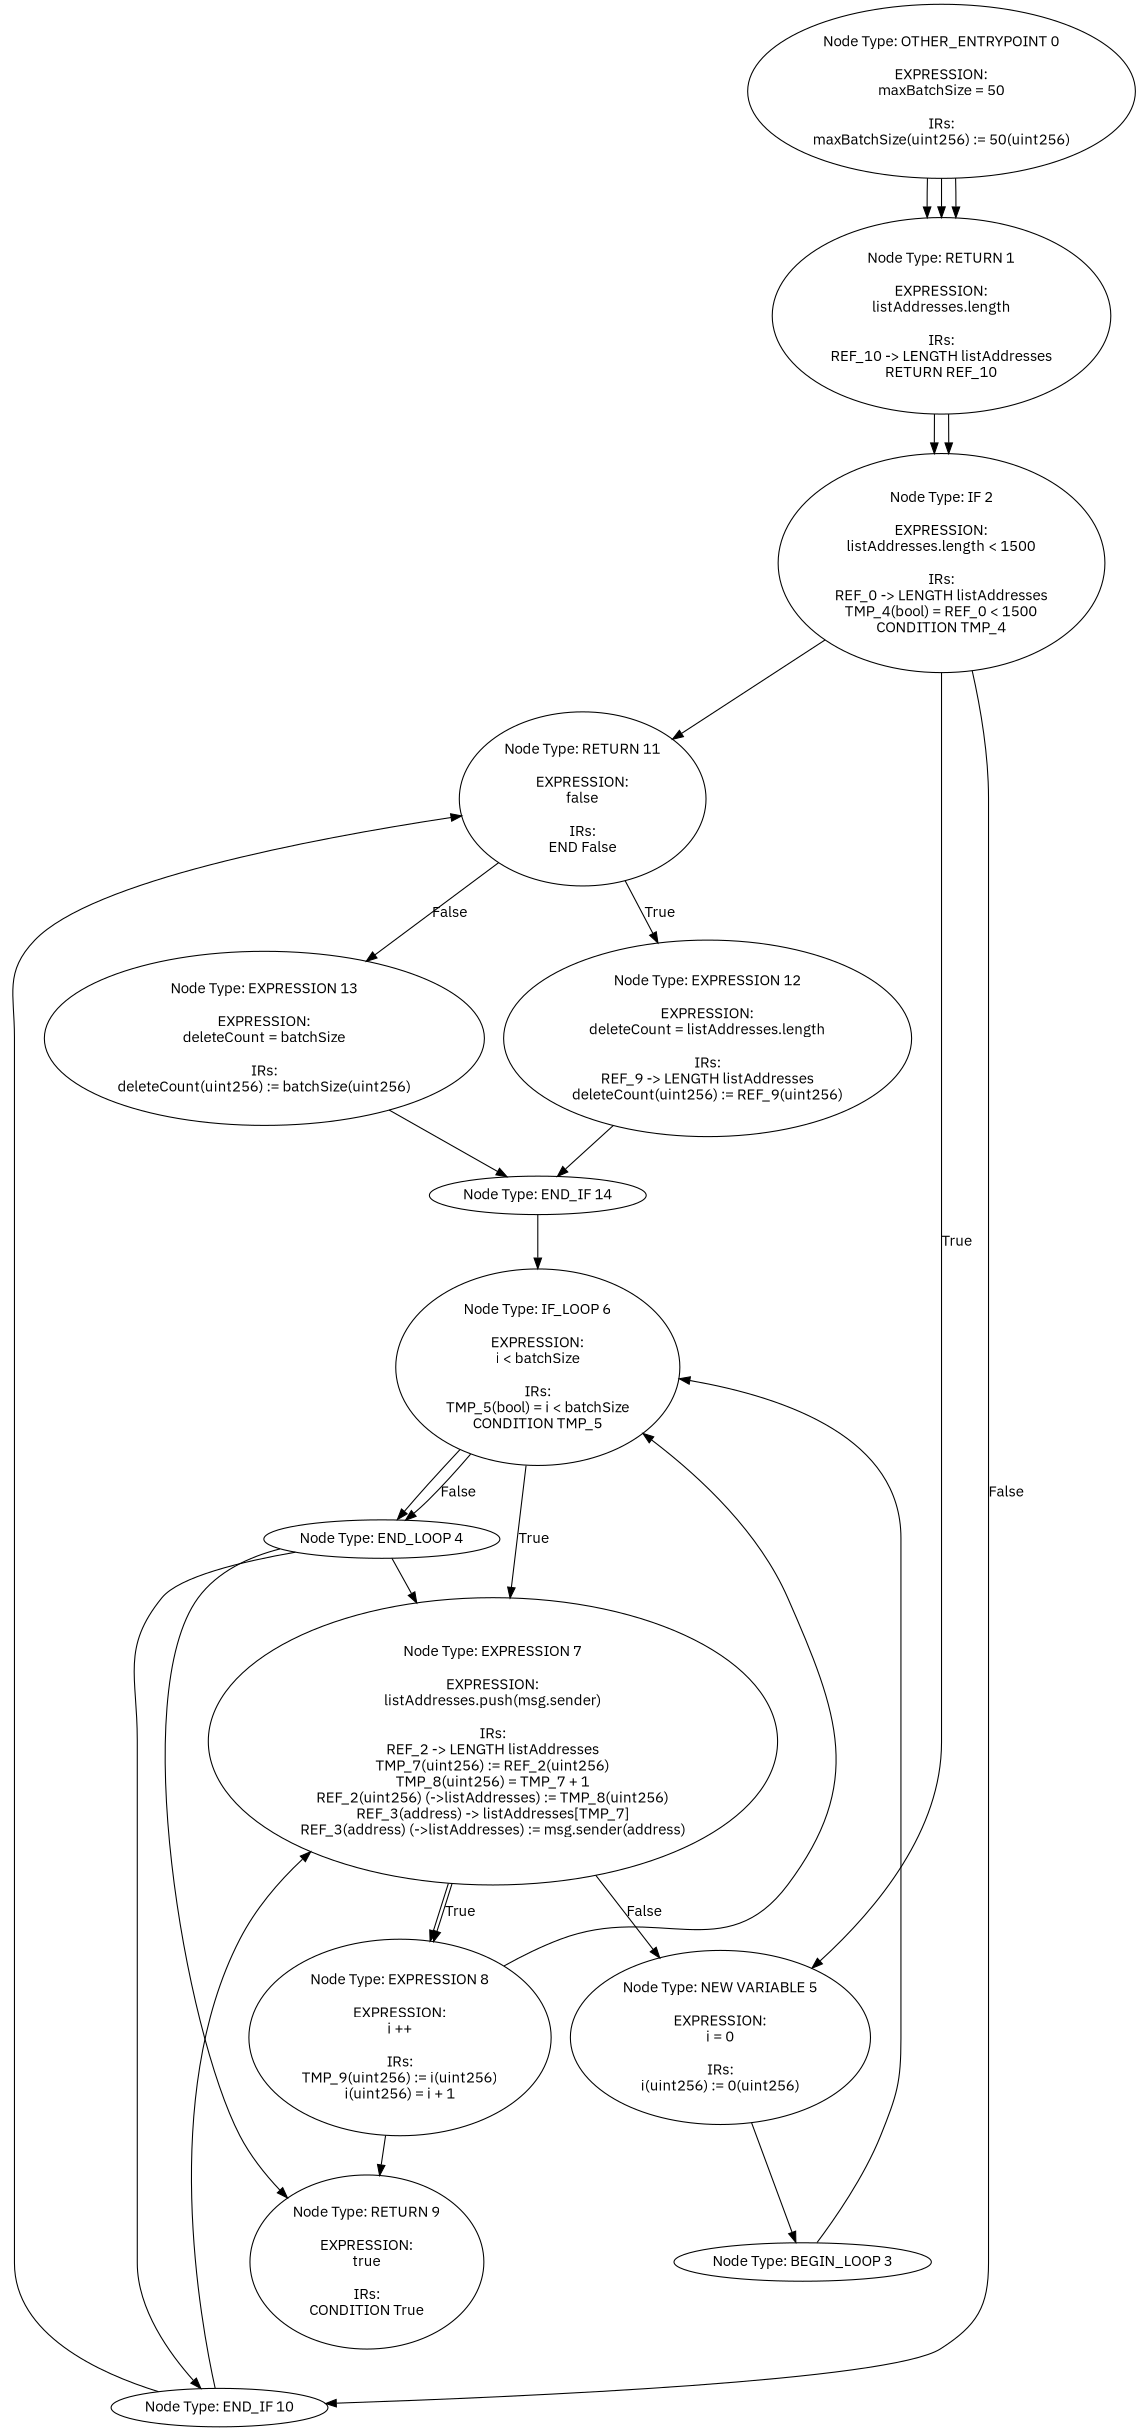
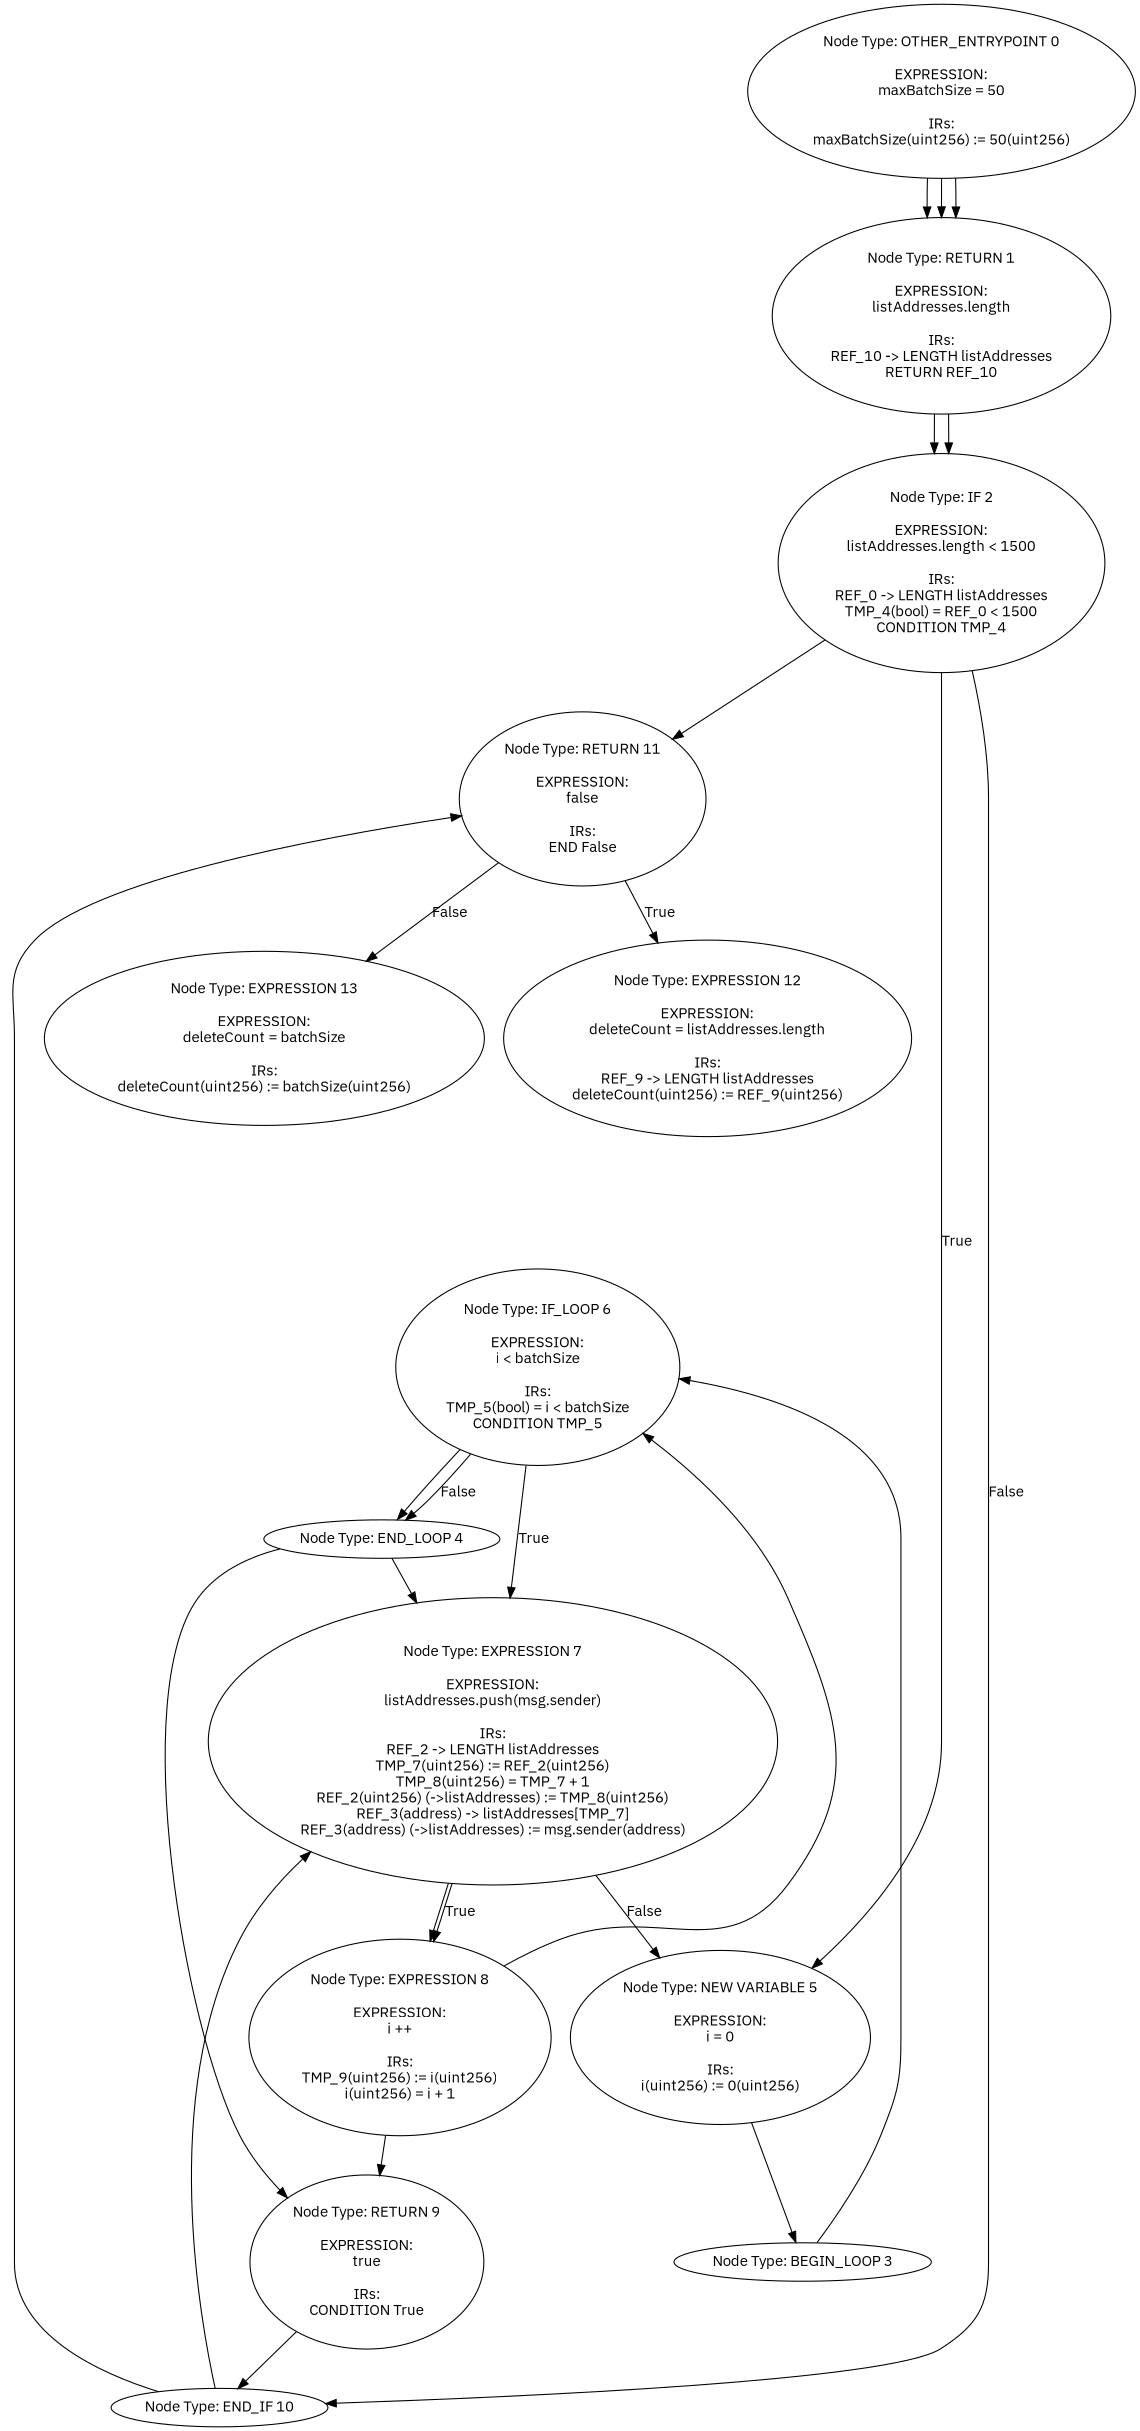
(538, 1195) -> none
(137, 1922) -> (271, 2356)
